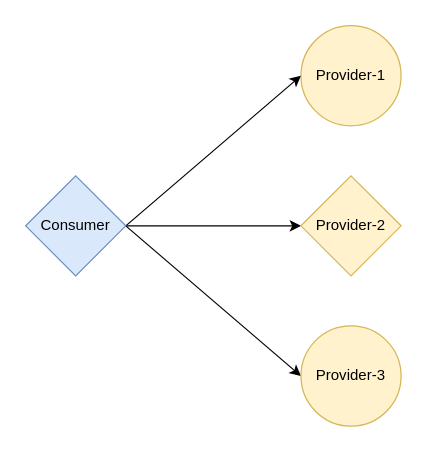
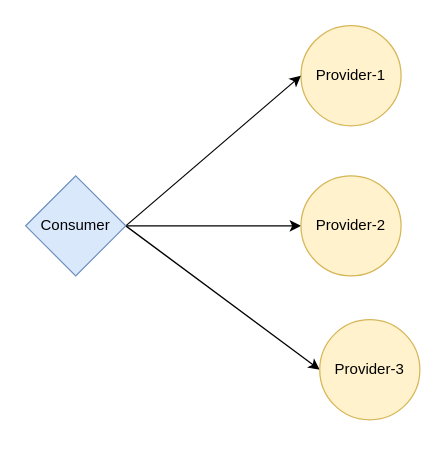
(351, 226) -> (351, 226)
(351, 376) -> (369, 369)
